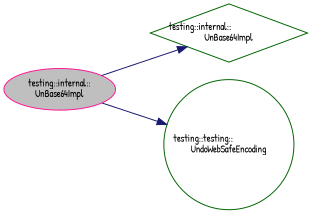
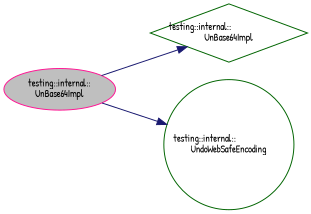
(229, 145) -> (229, 145)
